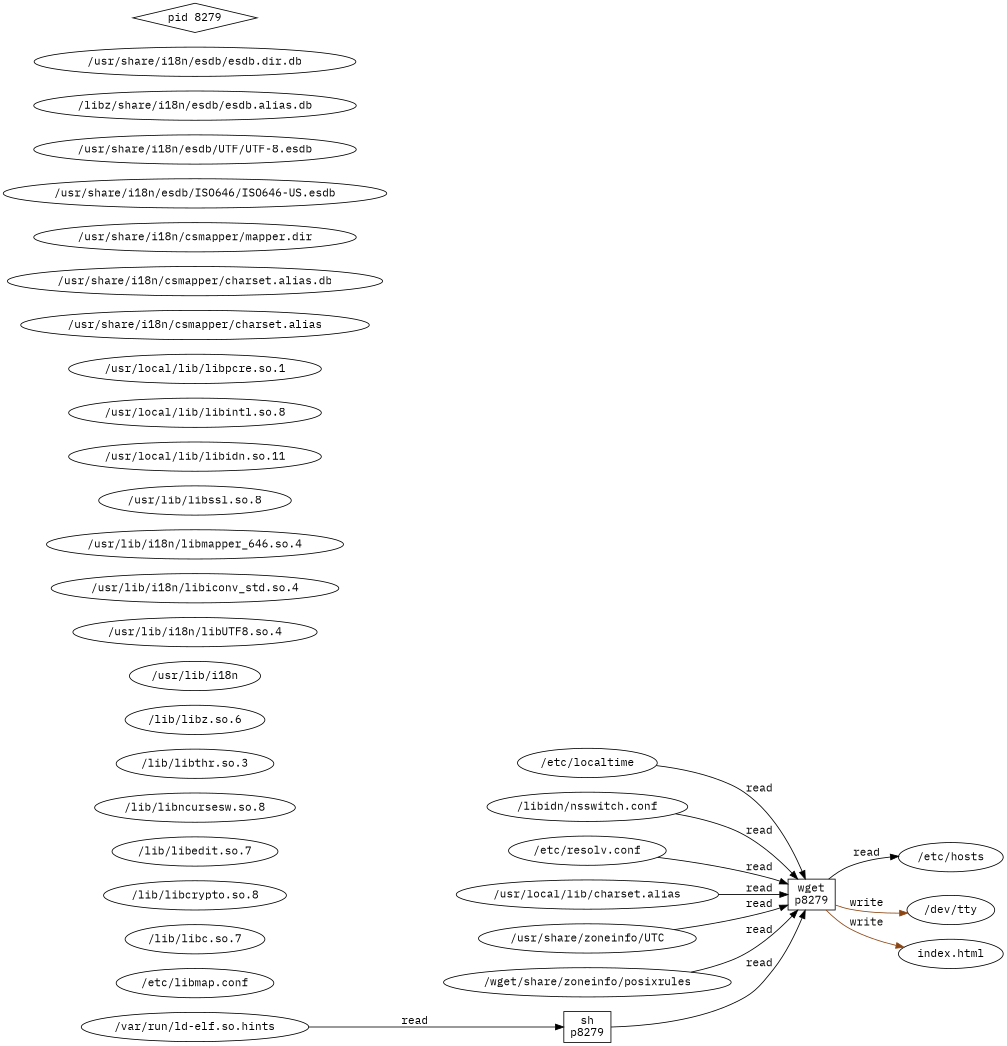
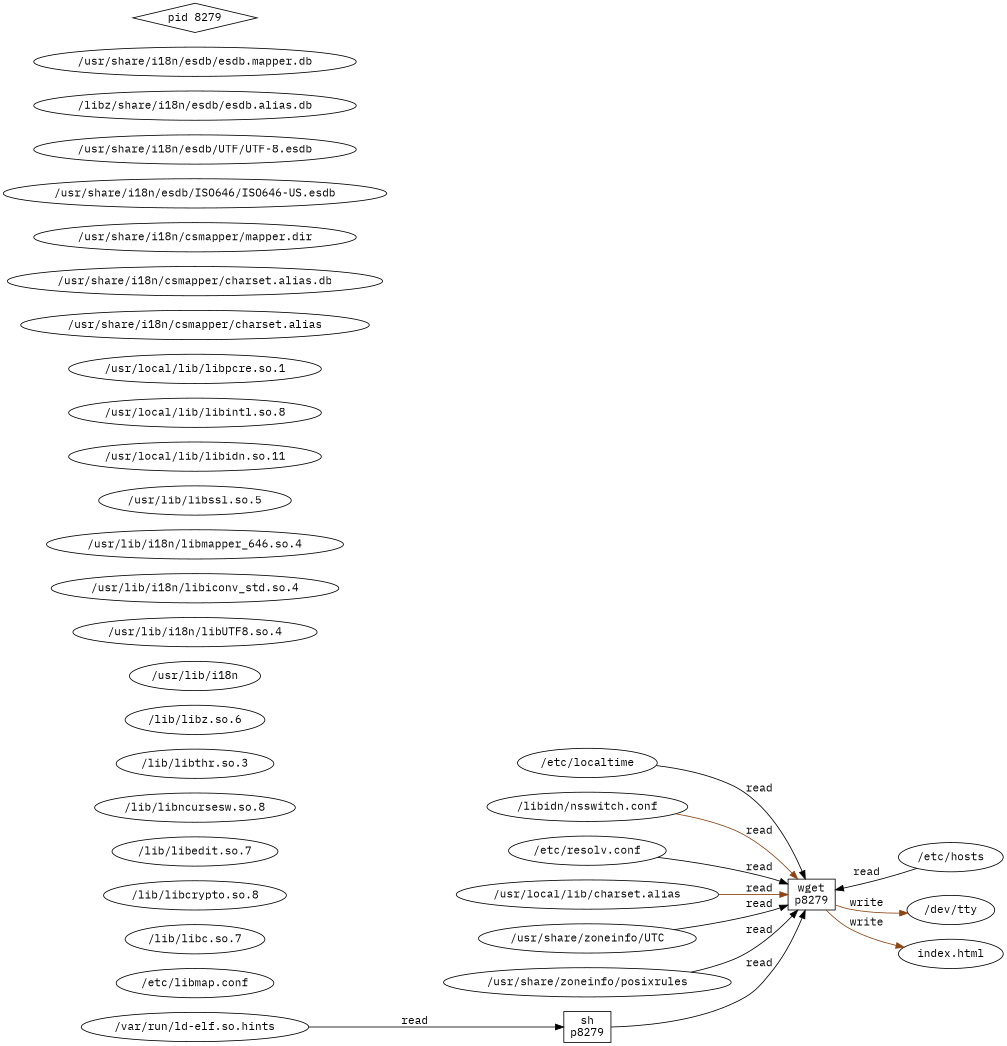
(195, 62) -> (195, 62)
(195, 500) -> (195, 500)
(739, 832) -> (739, 832)
(858, 863) -> (880, 879)
(749, 895) -> (749, 895)
(587, 982) -> (587, 982)
